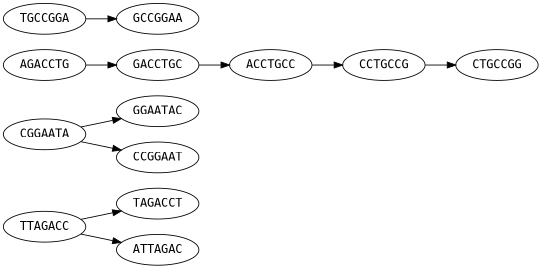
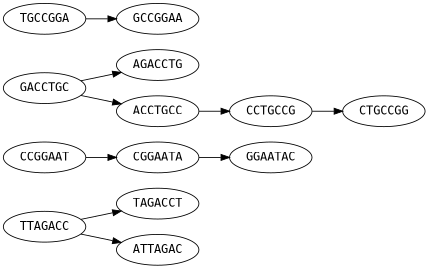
(97, 65) -> (97, 77)
(97, 145) -> (97, 157)
